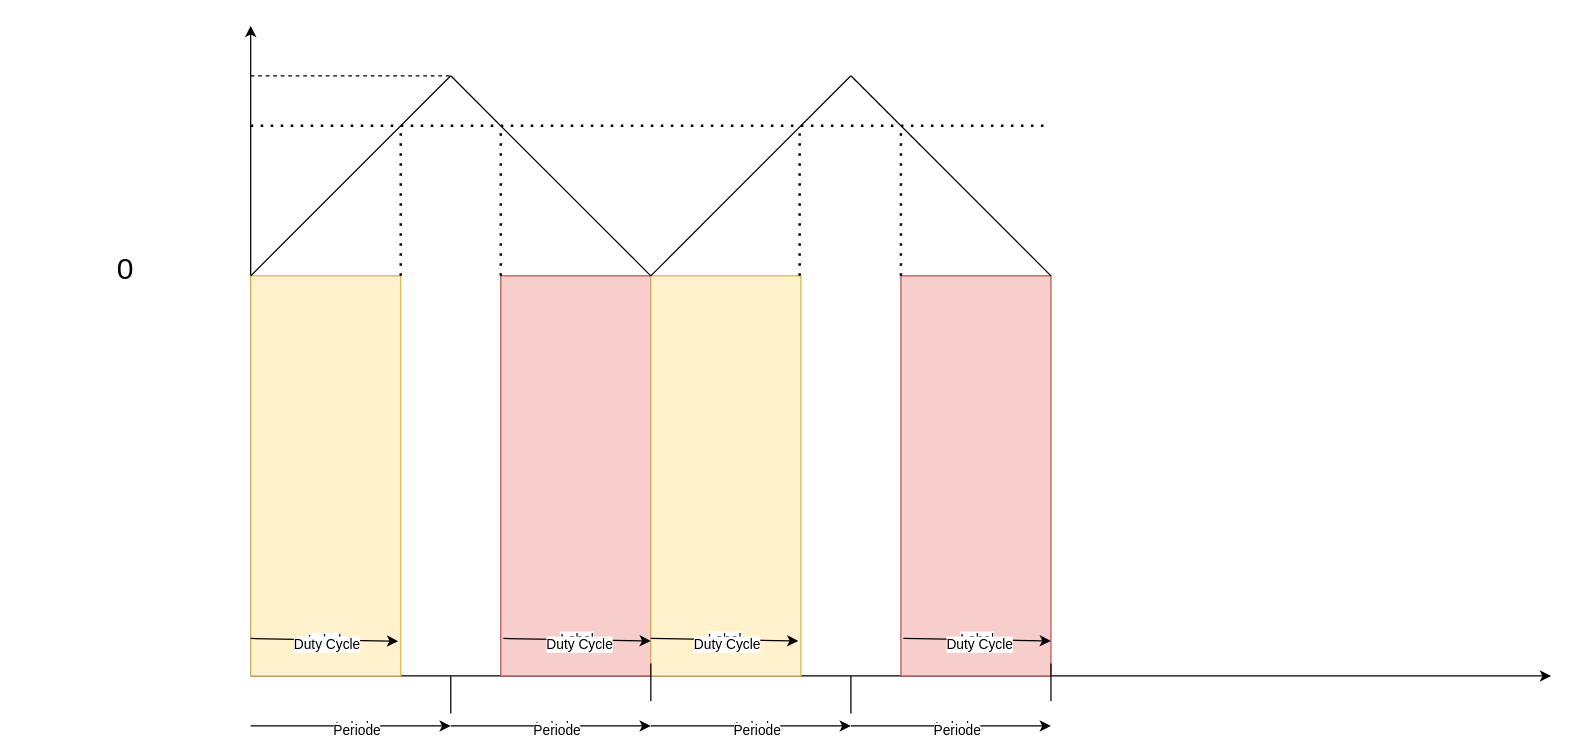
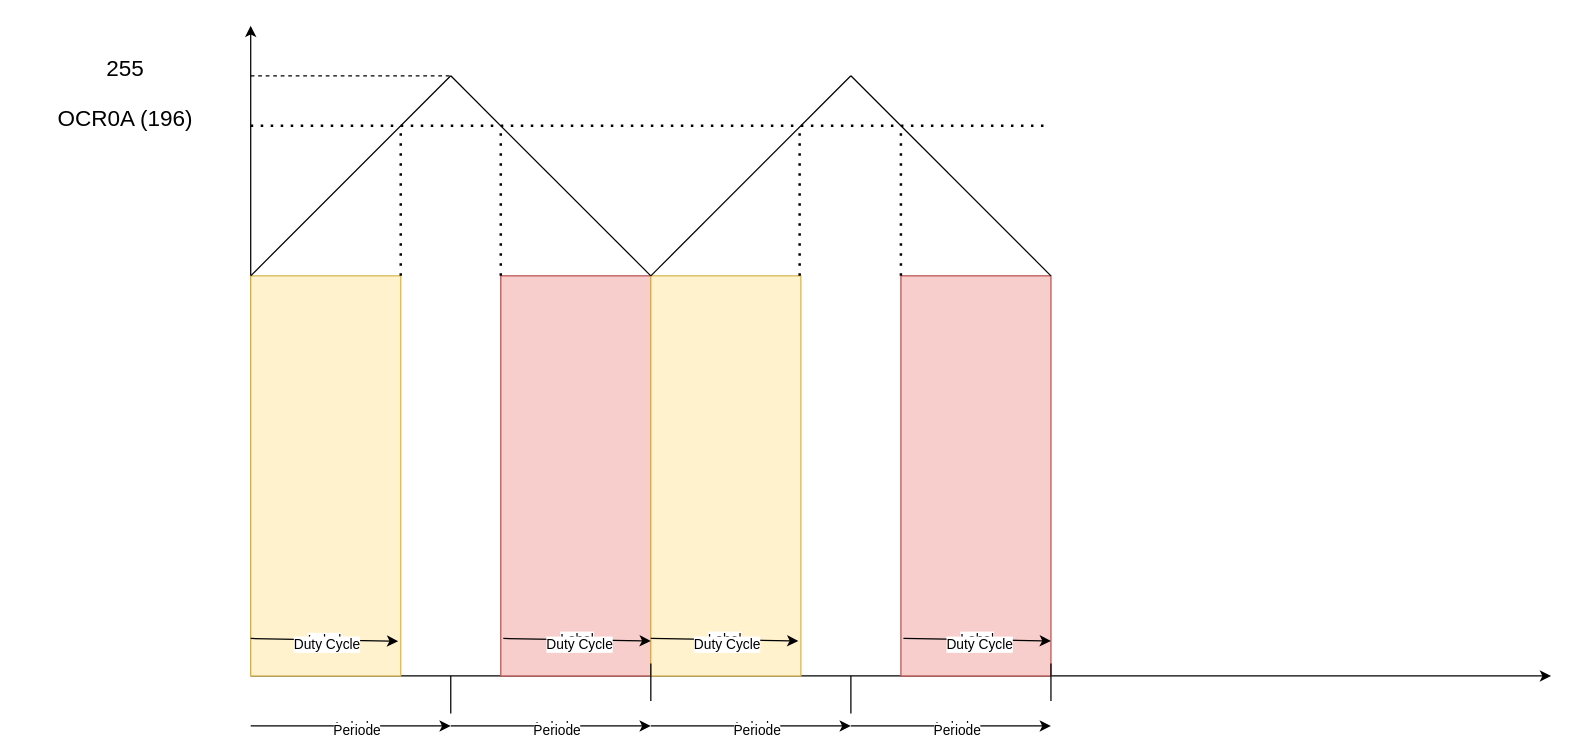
none -> (126, 69)
none -> (126, 119)
(126, 269) -> none
